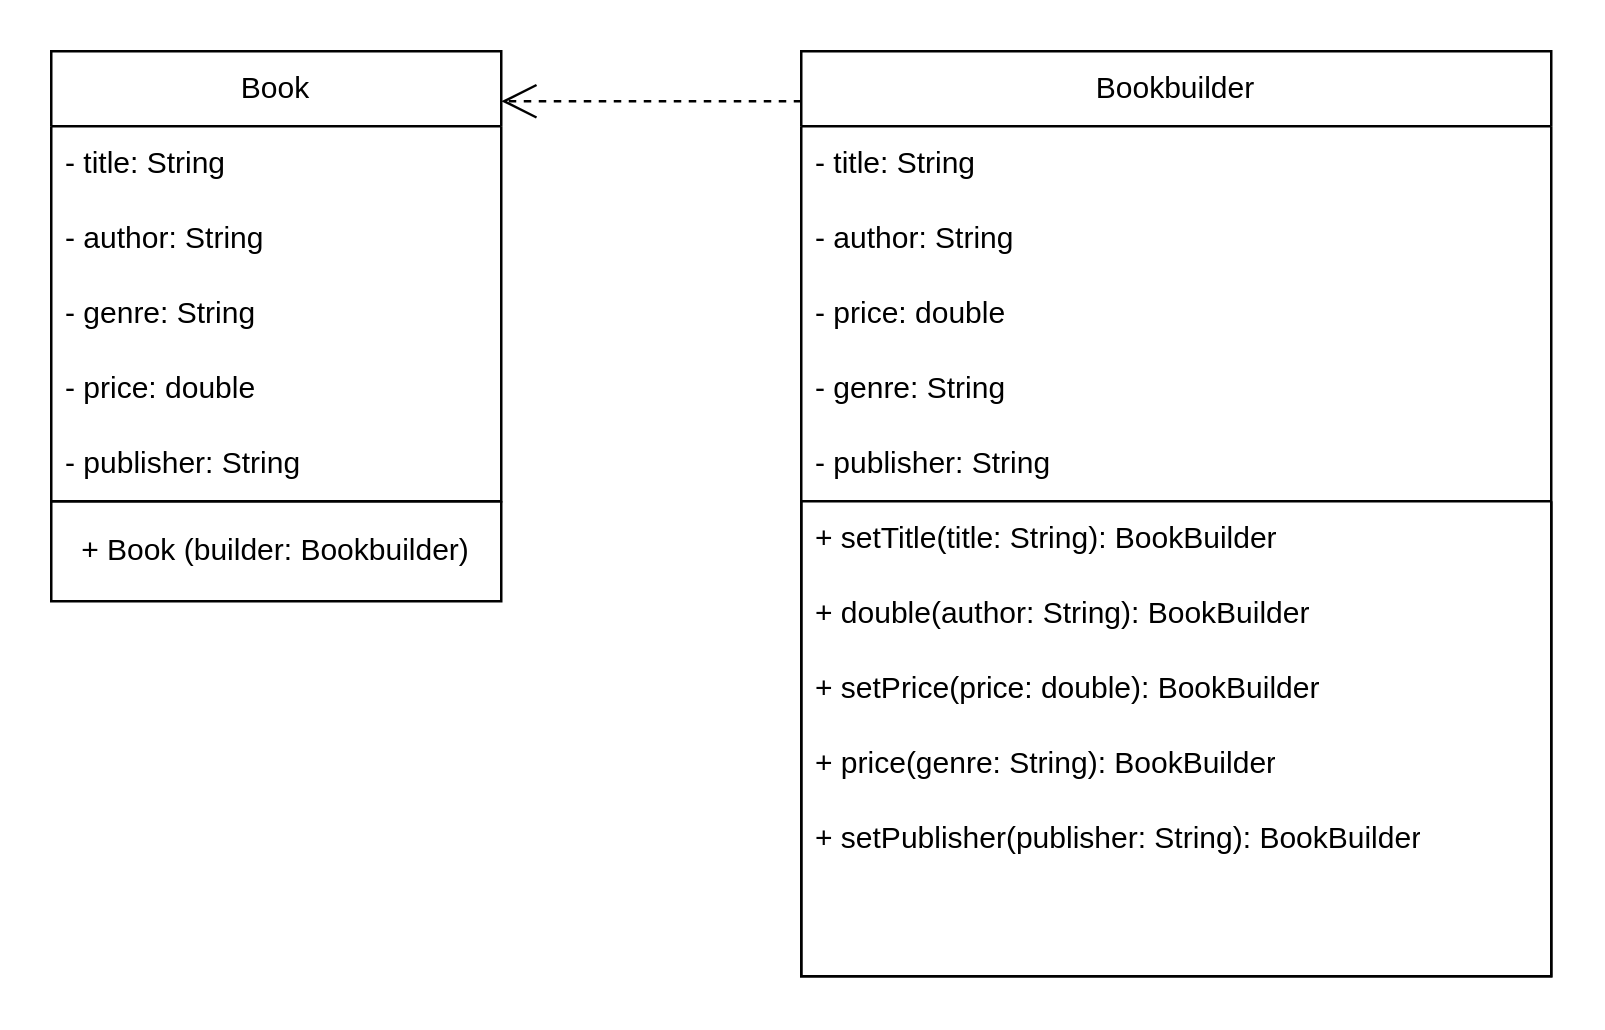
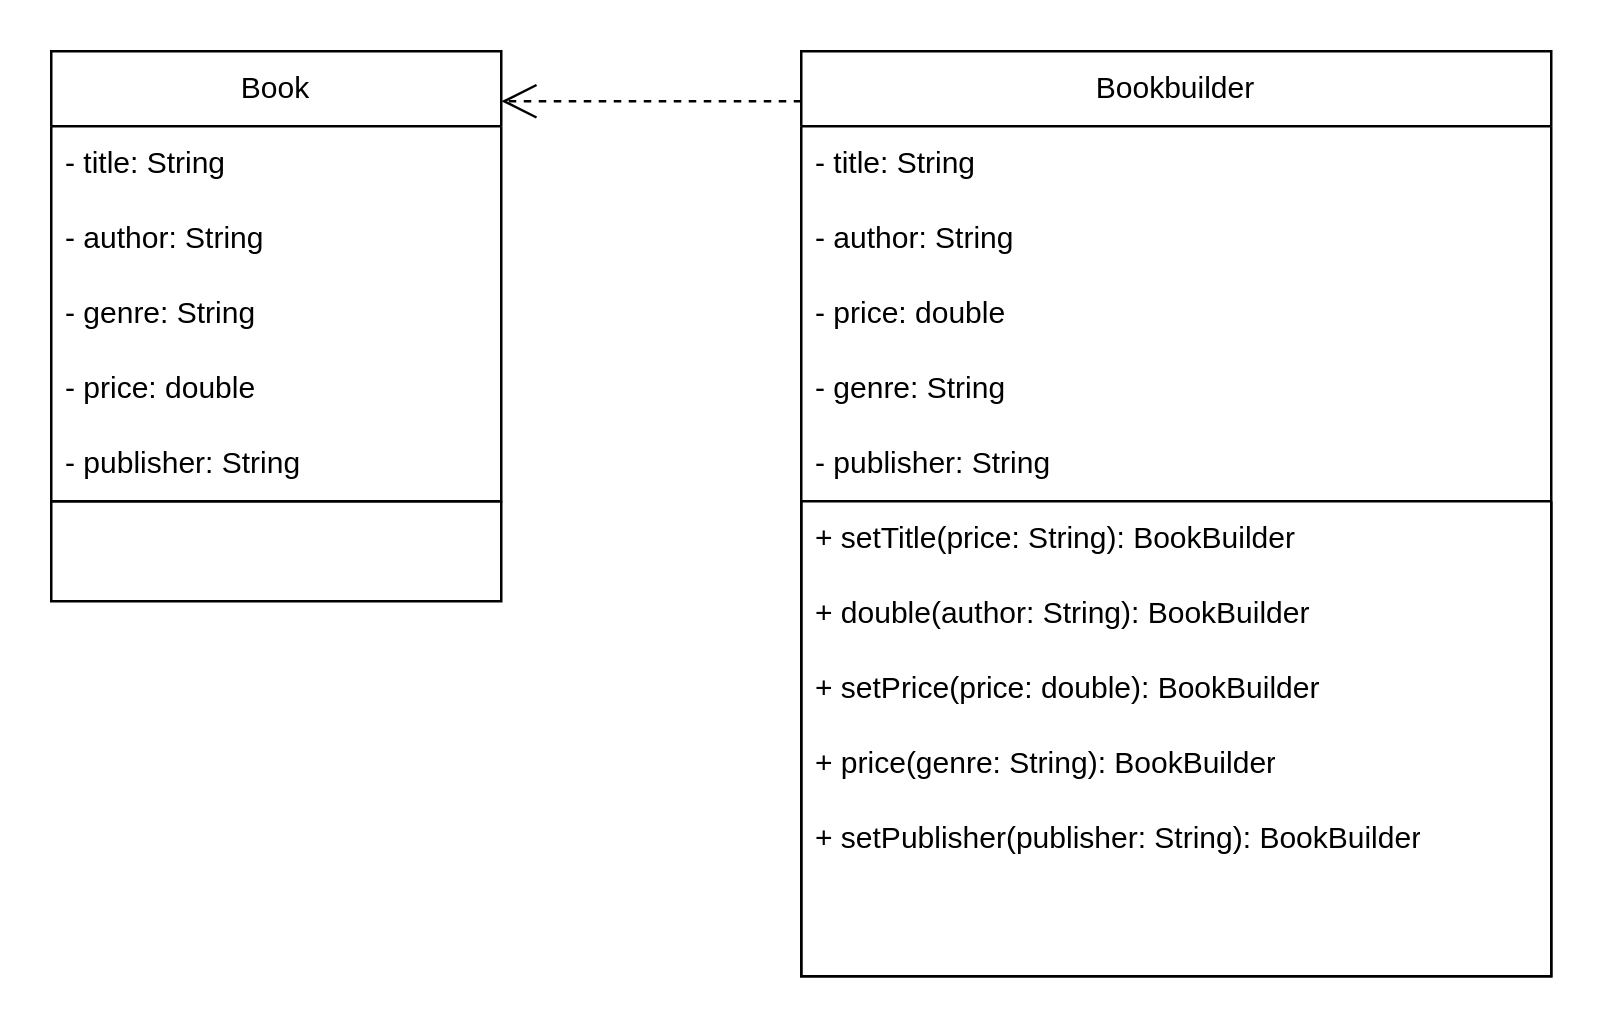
(1089, 539) -> (1093, 539)
(276, 551) -> none
